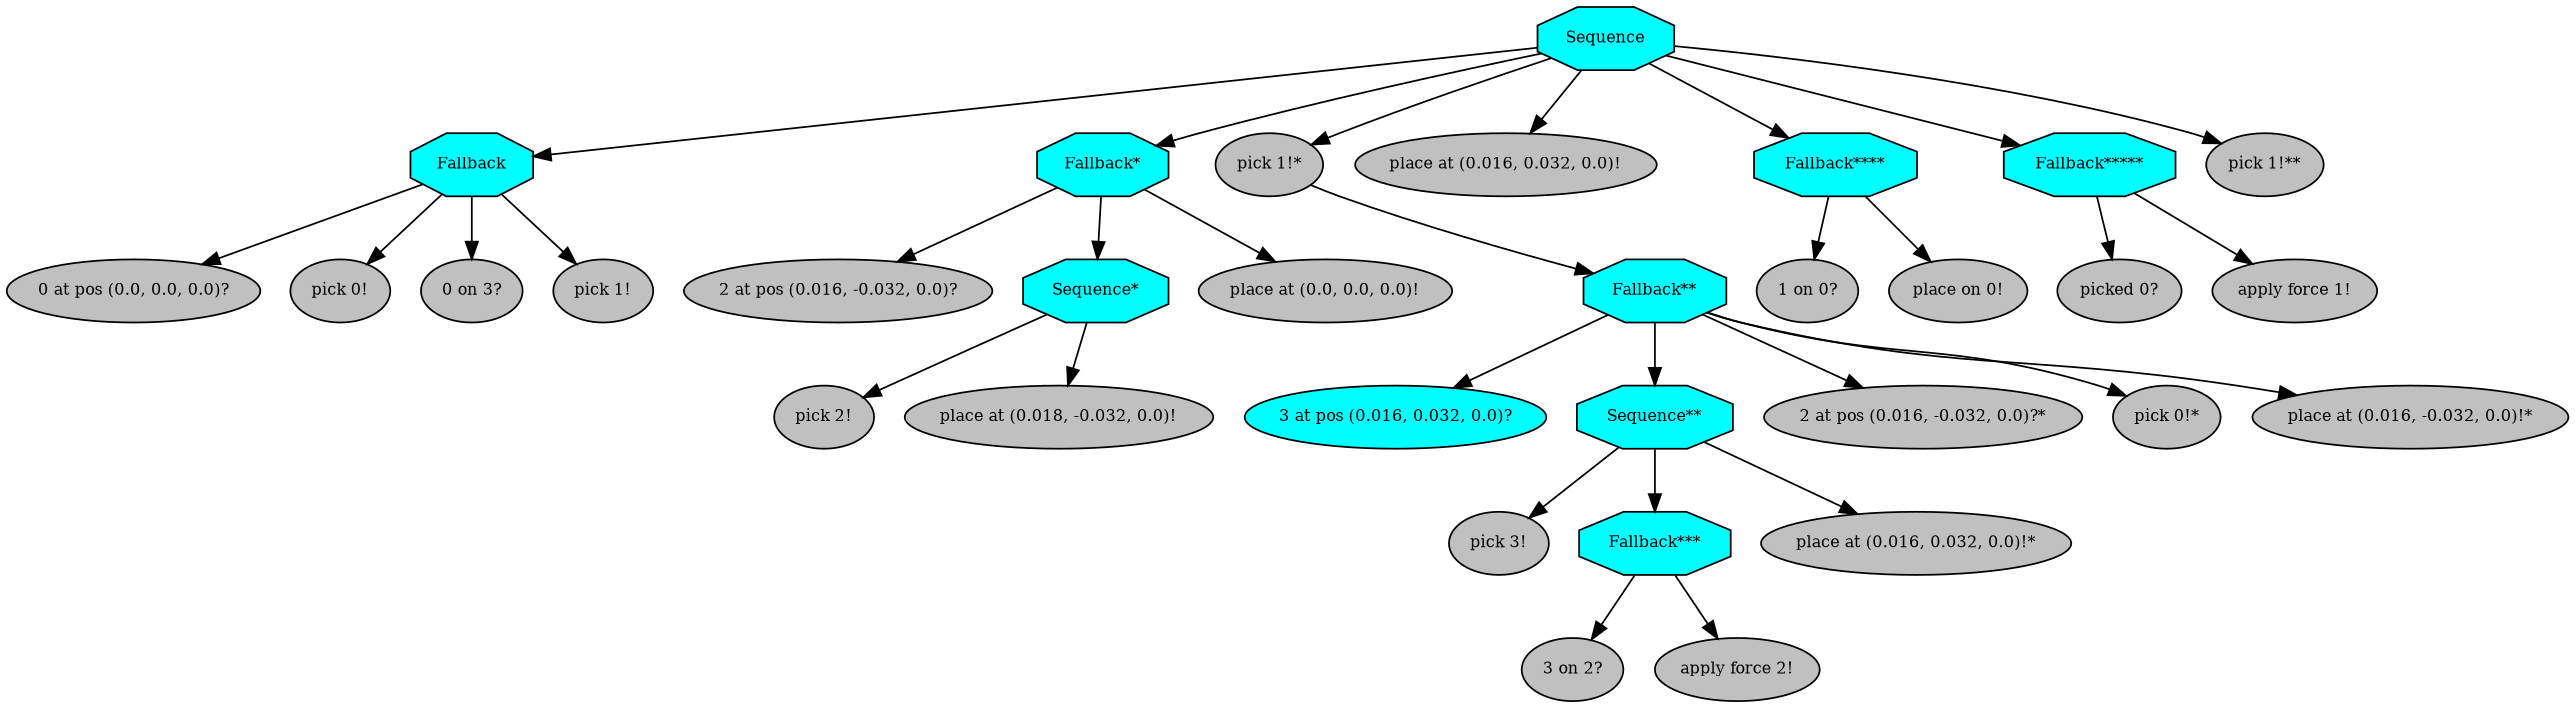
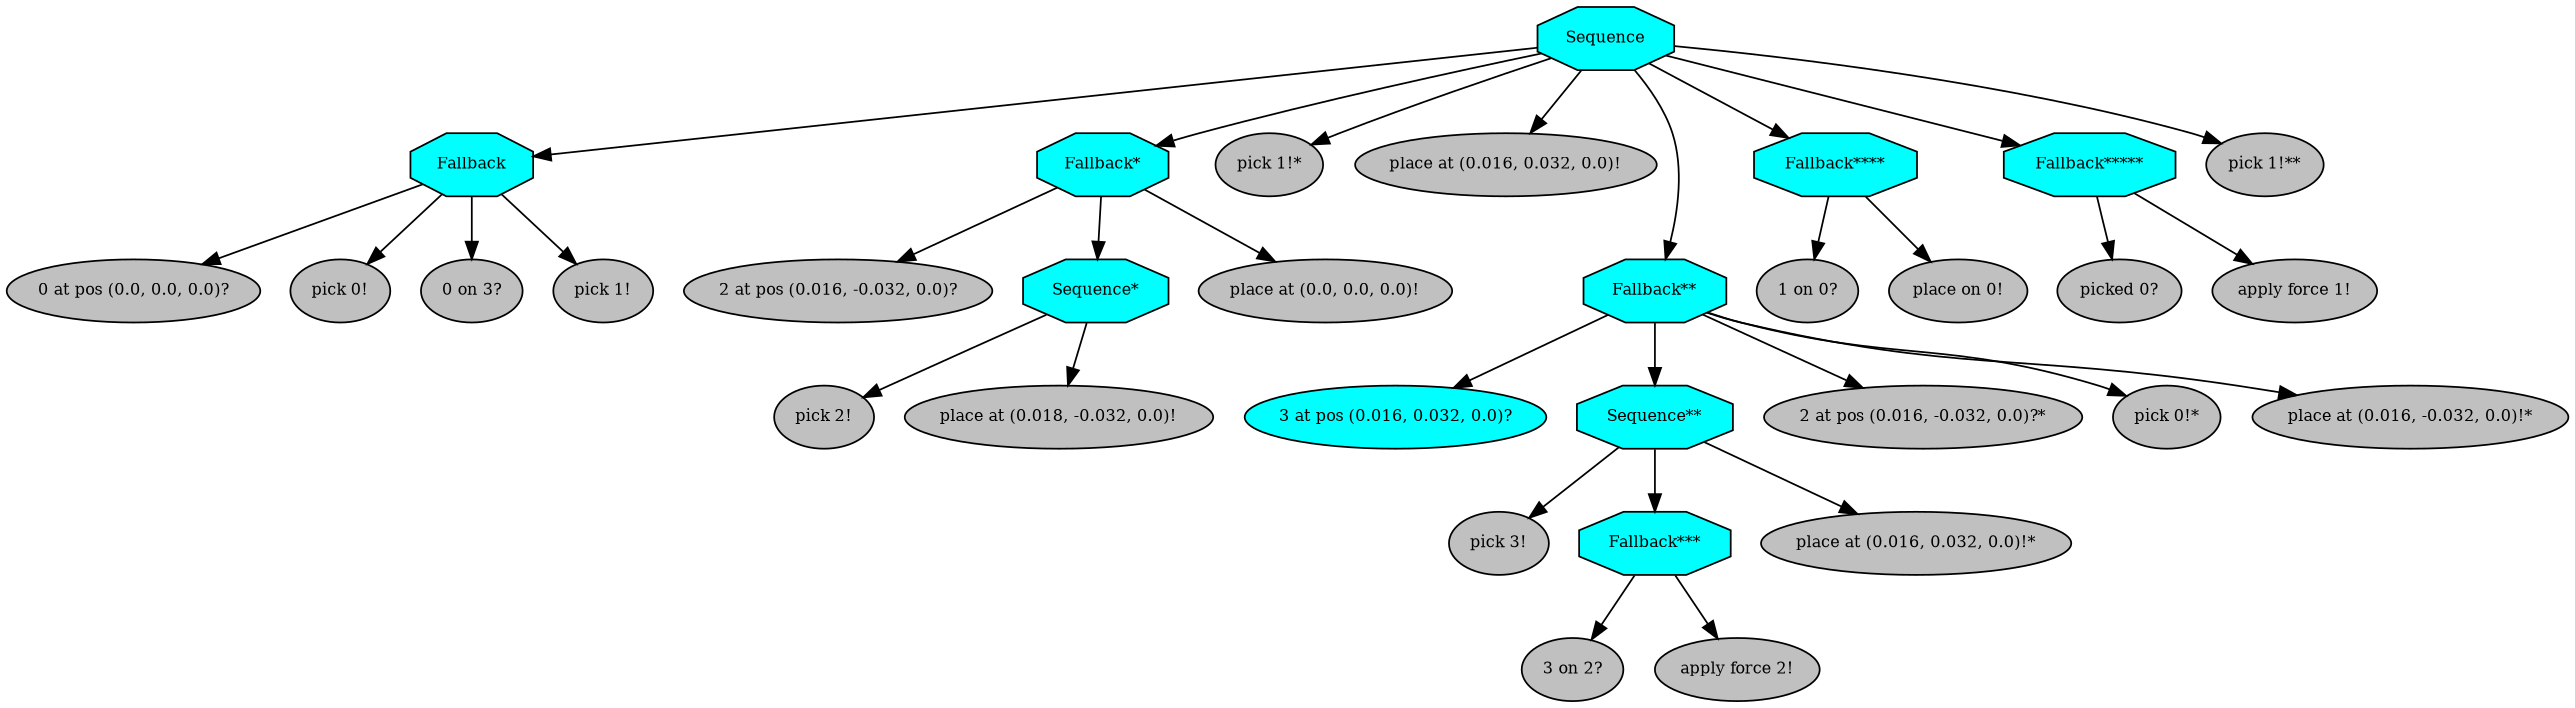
(1442, 230) -> (1677, 151)
